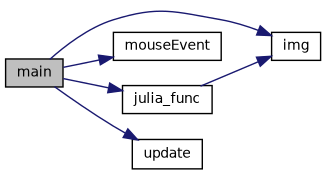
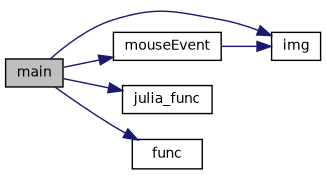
(229, 74) -> (239, 46)
(167, 154) -> (167, 154)
